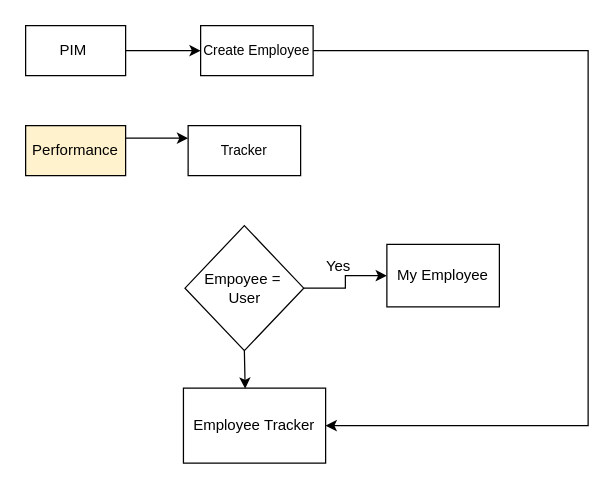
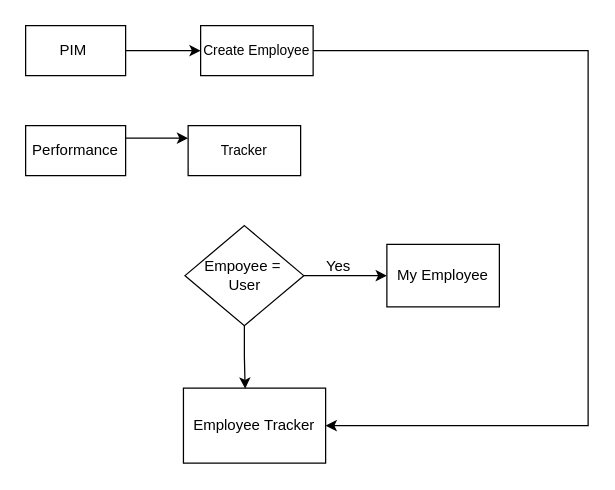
(76, 151) -> (76, 151)
(244, 288) -> (244, 276)
